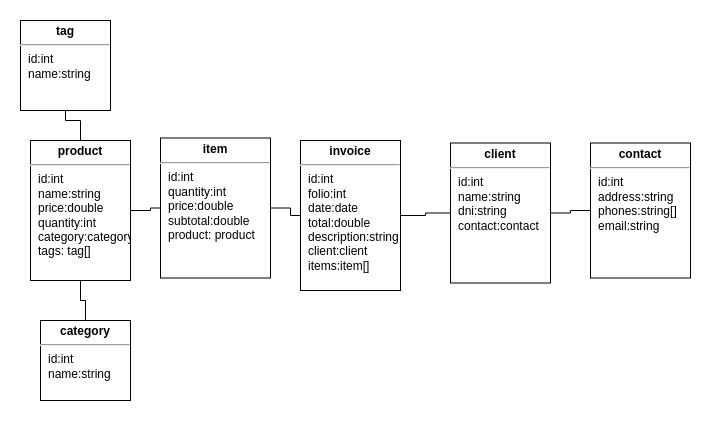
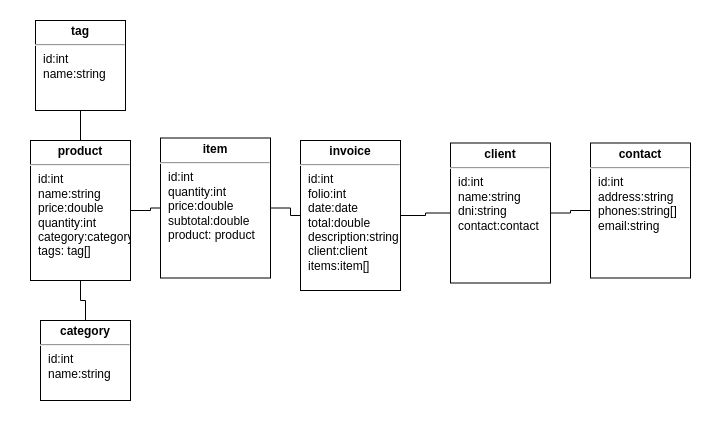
(66, 66) -> (81, 66)
